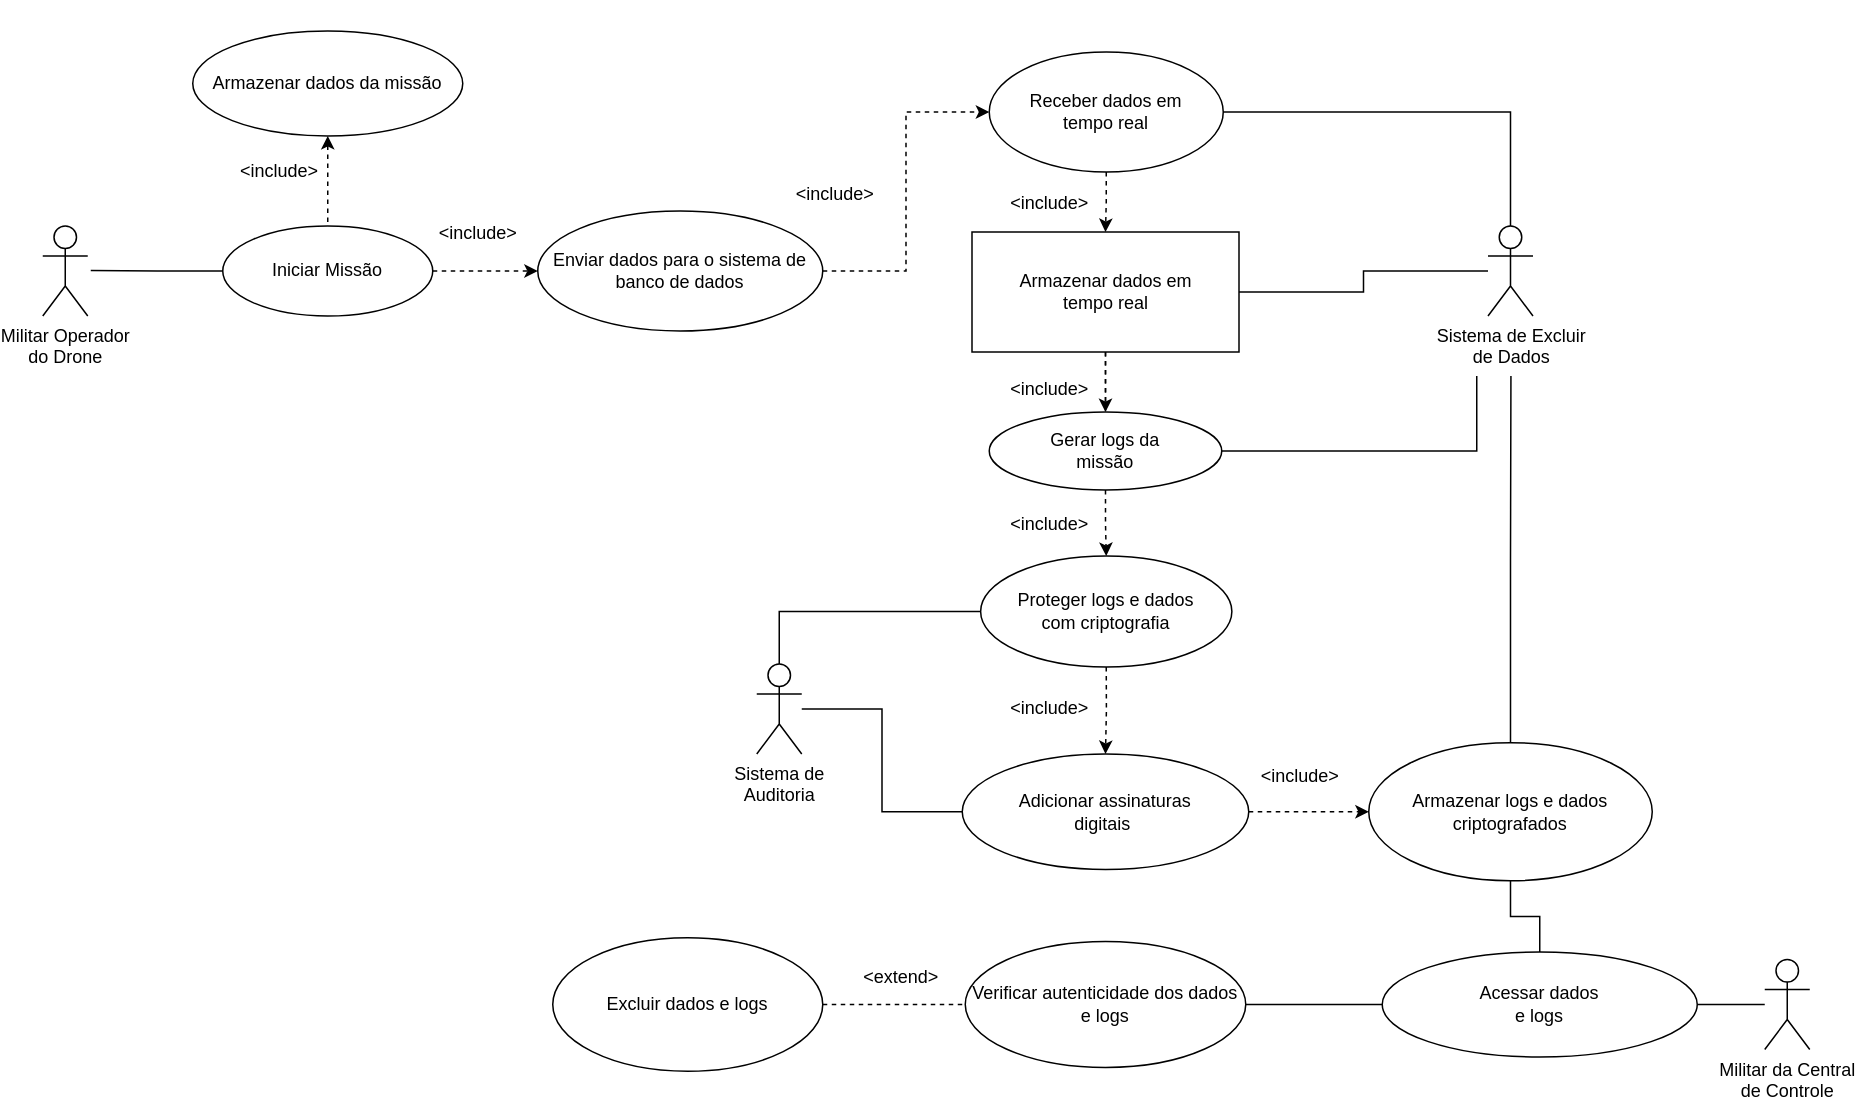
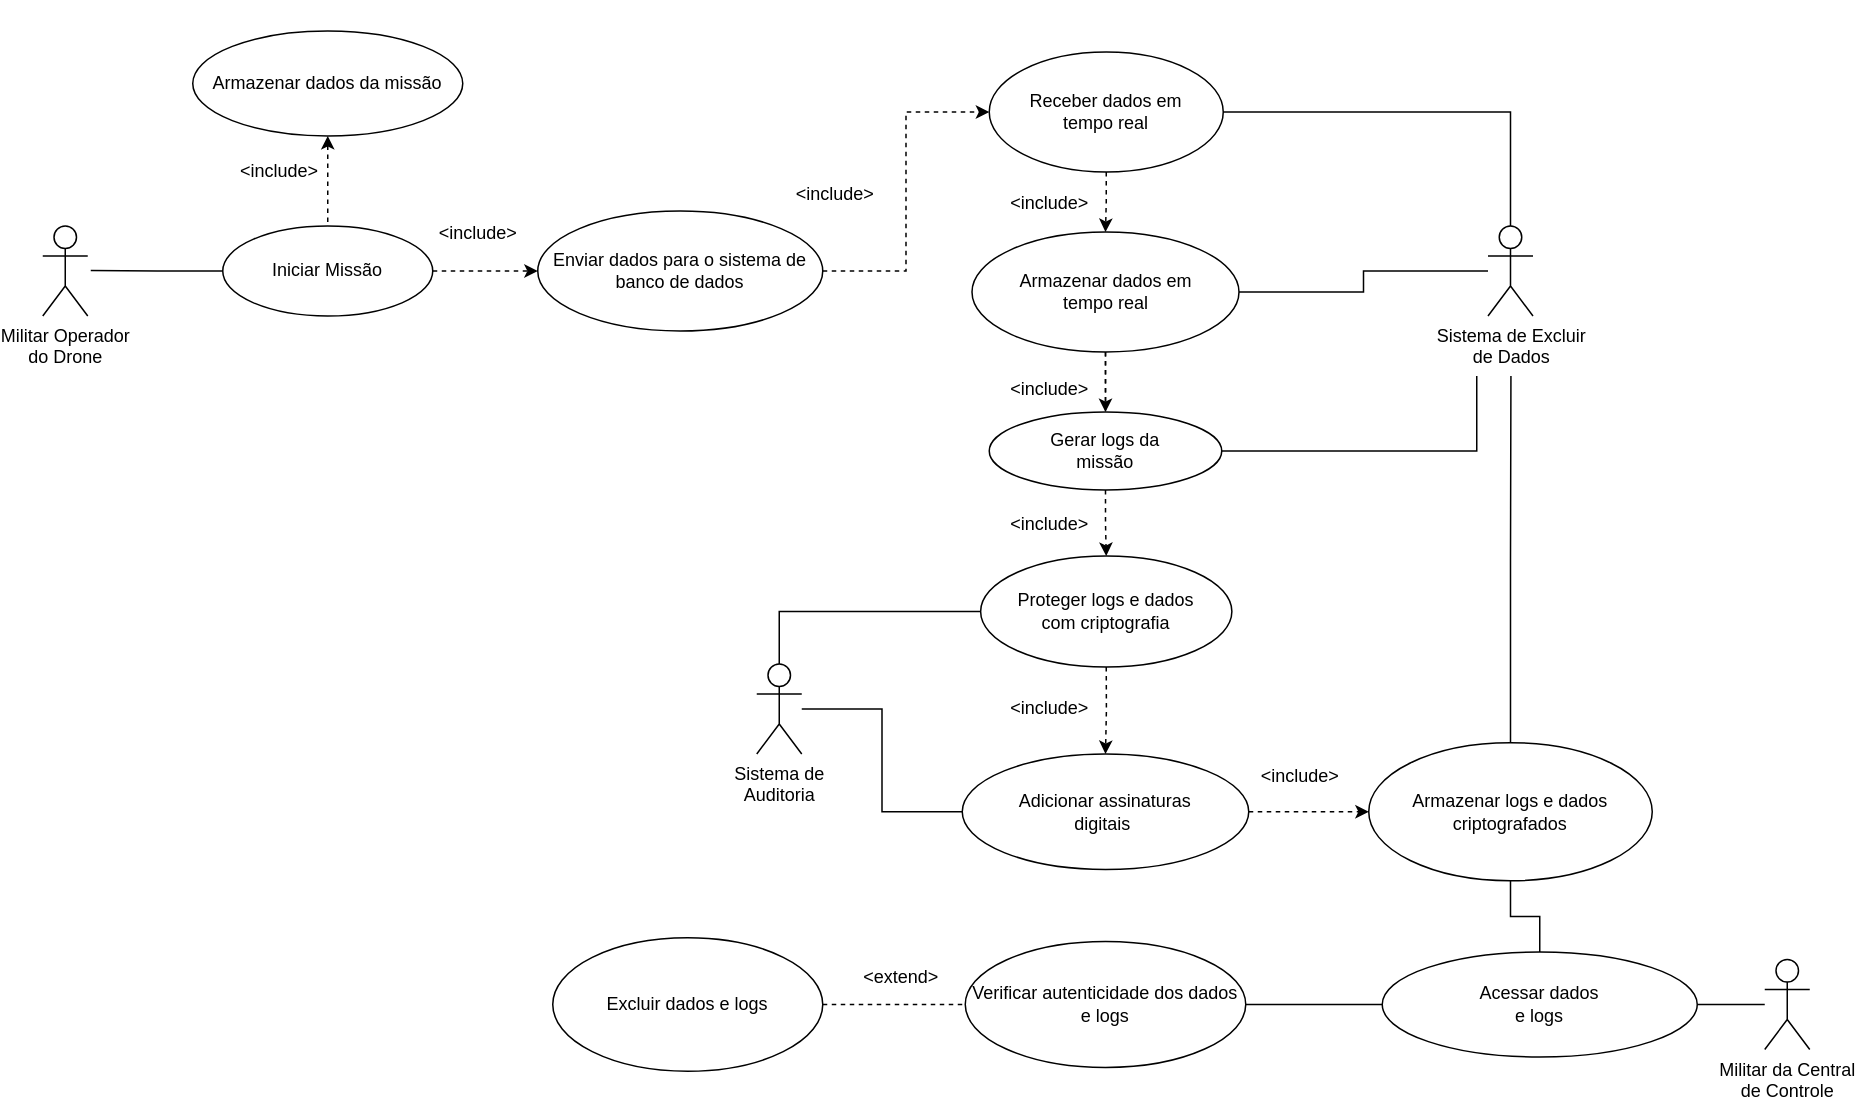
(1106, 292) -> (1106, 292)
